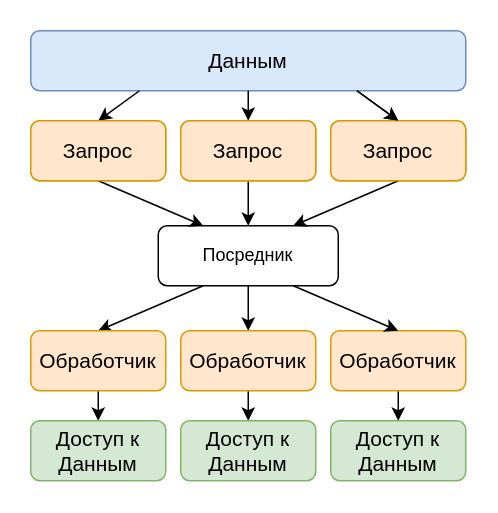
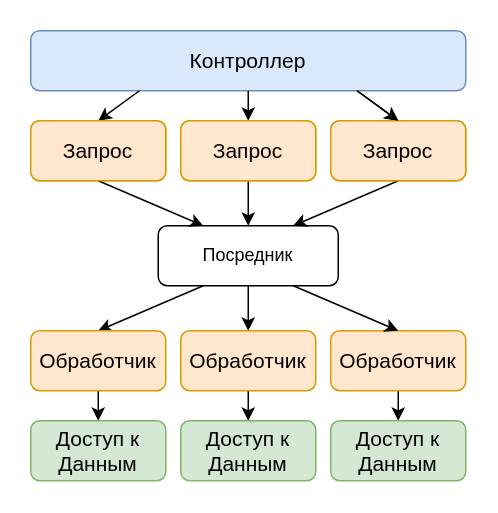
(248, 61) -> (248, 61)
